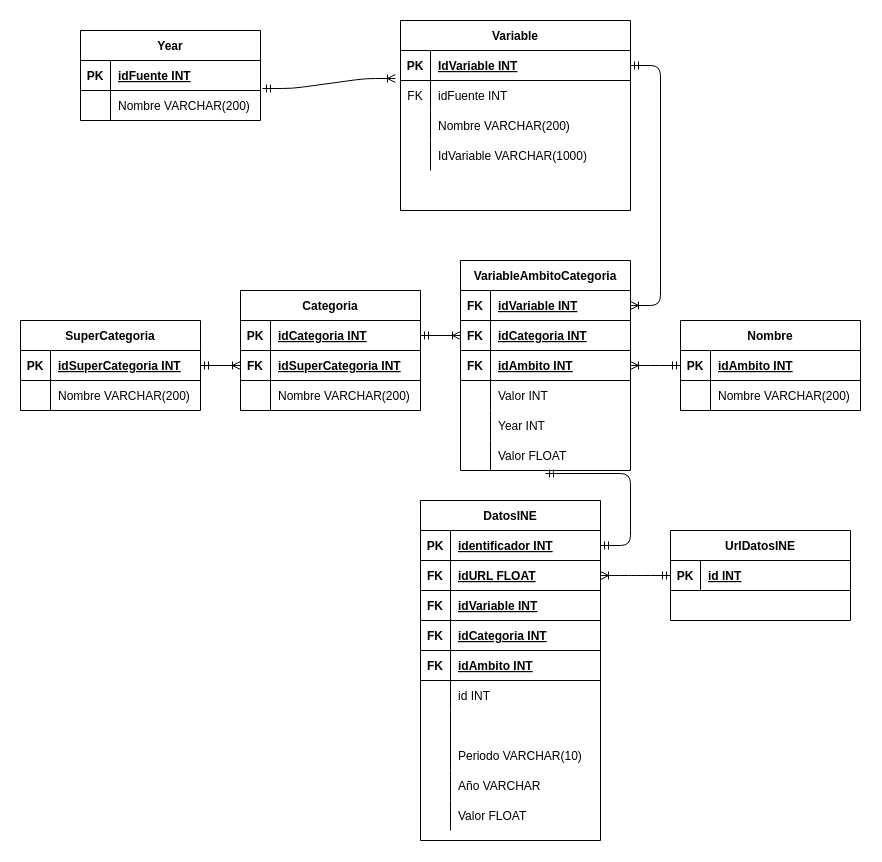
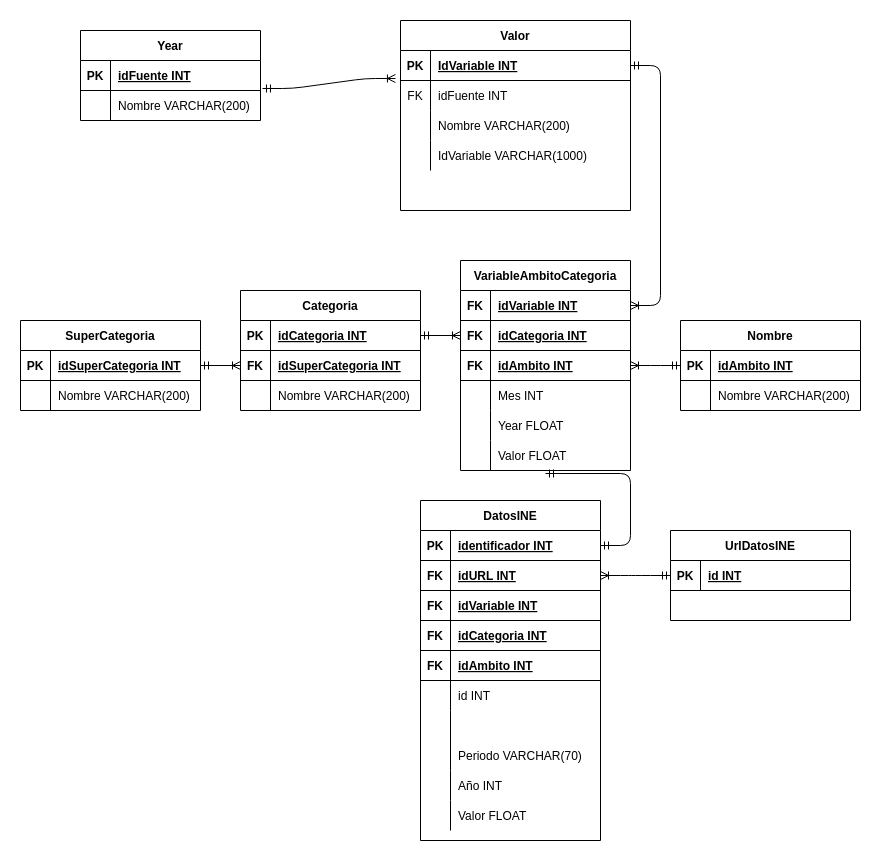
(515, 36) -> (515, 36)
(525, 396) -> (520, 396)
(523, 426) -> (530, 426)
(492, 576) -> (485, 576)
(519, 756) -> (519, 756)
(493, 786) -> (480, 786)
